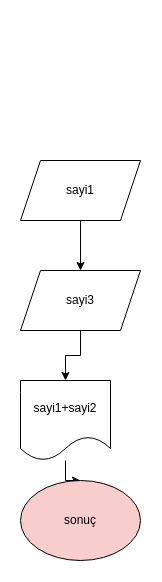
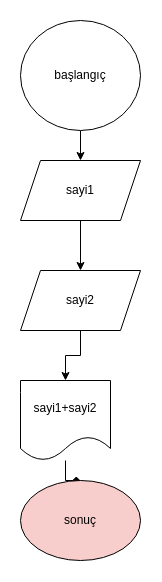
none -> (81, 76)
none -> (81, 150)
(81, 301) -> (81, 301)
(72, 481) -> (72, 481)
